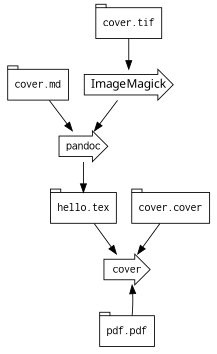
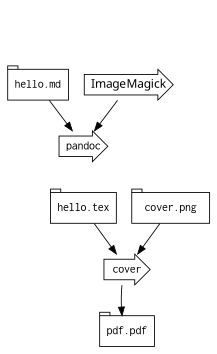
(129, 23) -> none
(38, 85) -> (38, 85)
(83, 173) -> none
(171, 208) -> (171, 208)
(133, 305) -> (121, 296)
